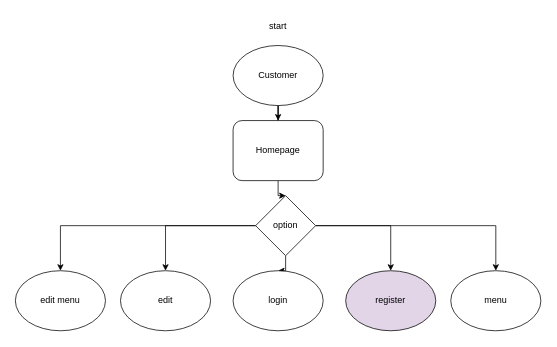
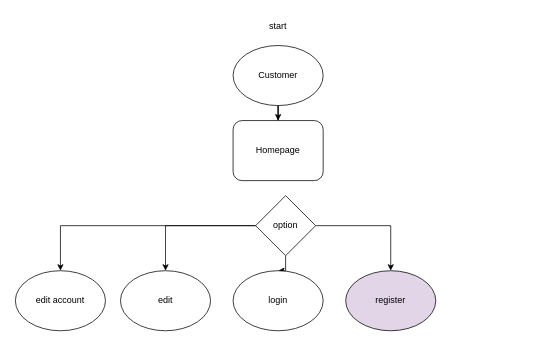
(278, 194) -> none
(463, 225) -> none
(60, 300) -> (60, 300)
(495, 300) -> none
